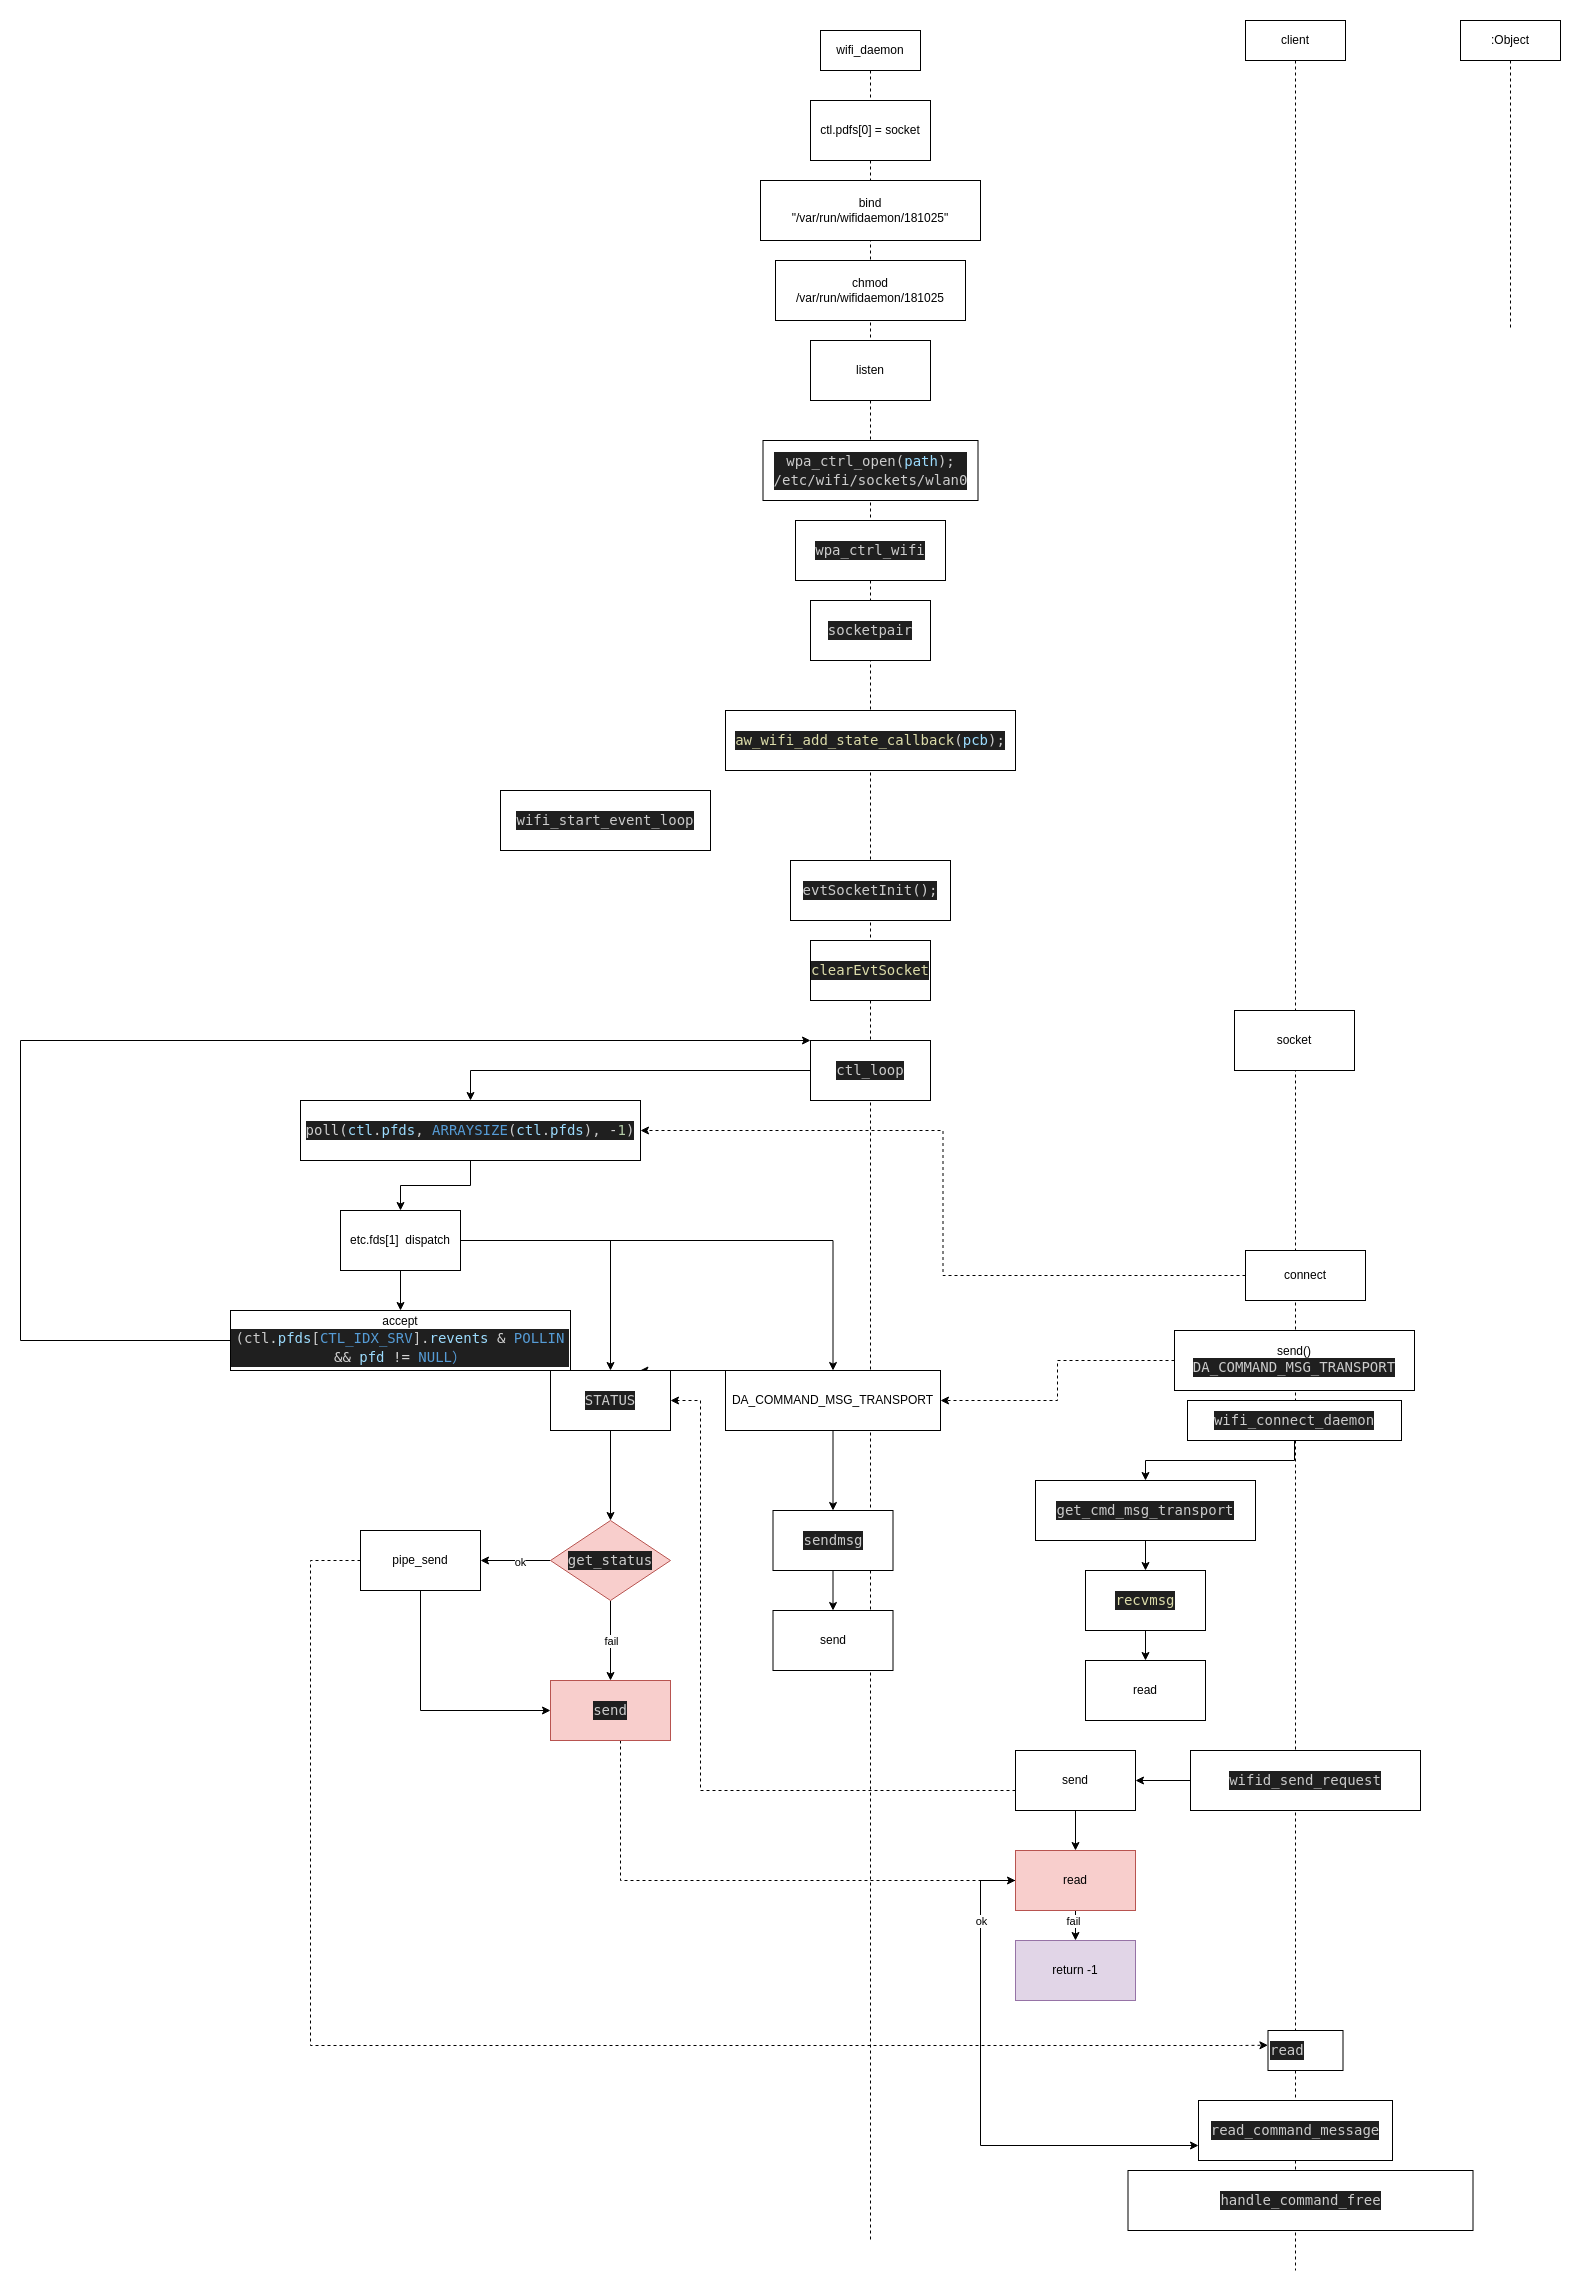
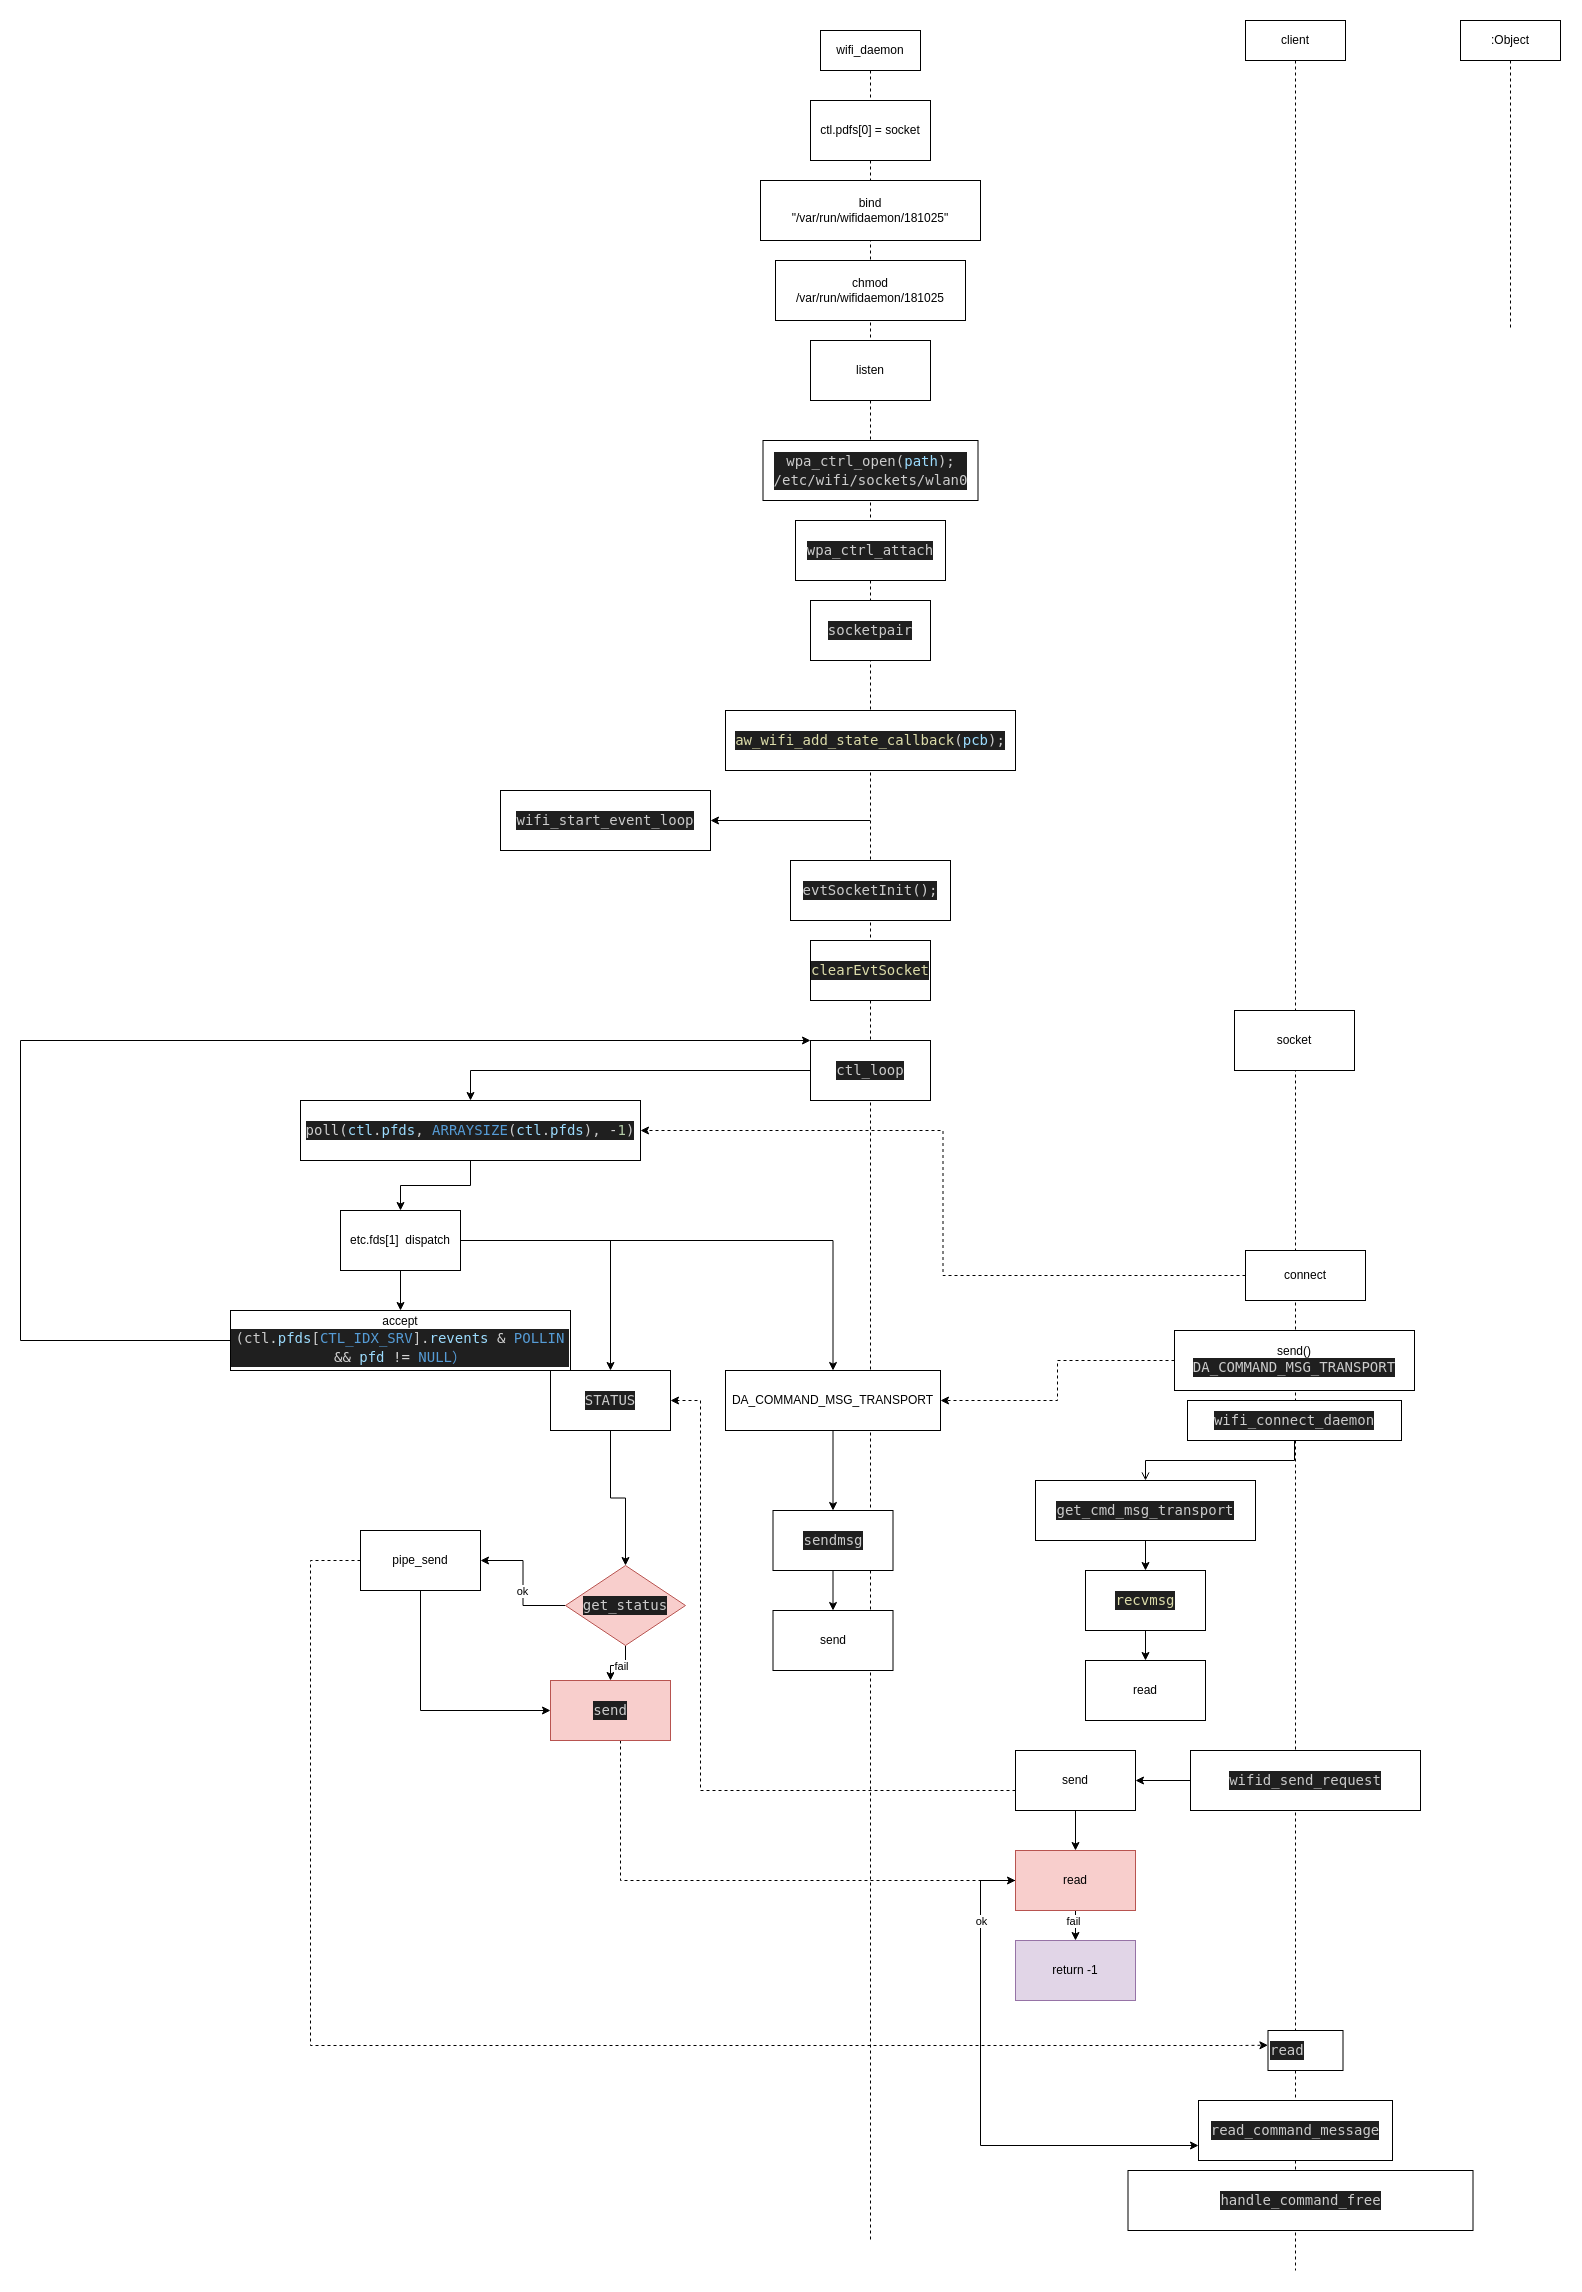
(871, 551) -> (871, 551)
(697, 1371) -> (793, 821)
(1146, 1472) -> (1146, 1473)
(611, 1561) -> (626, 1606)
